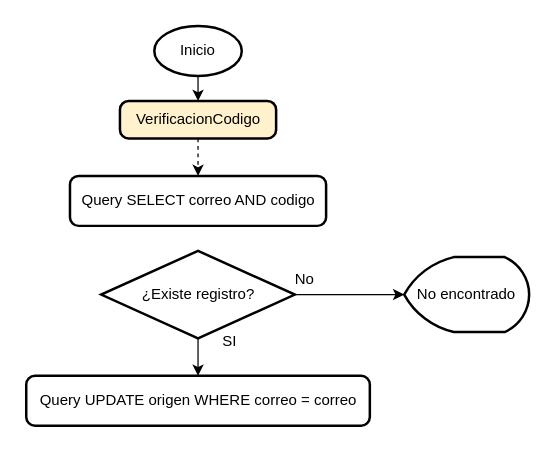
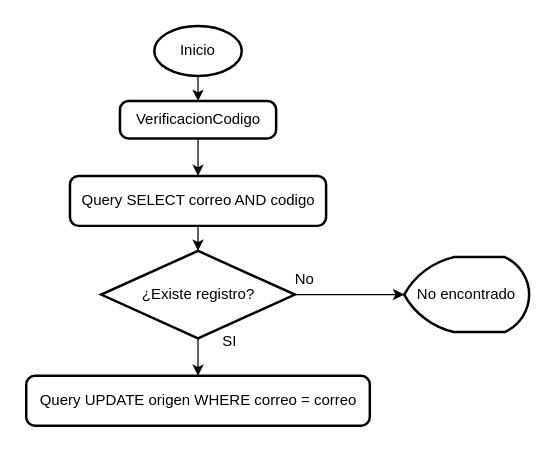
(198, 119) -> (198, 119)
(198, 153) -> (198, 153)
none -> (198, 234)
